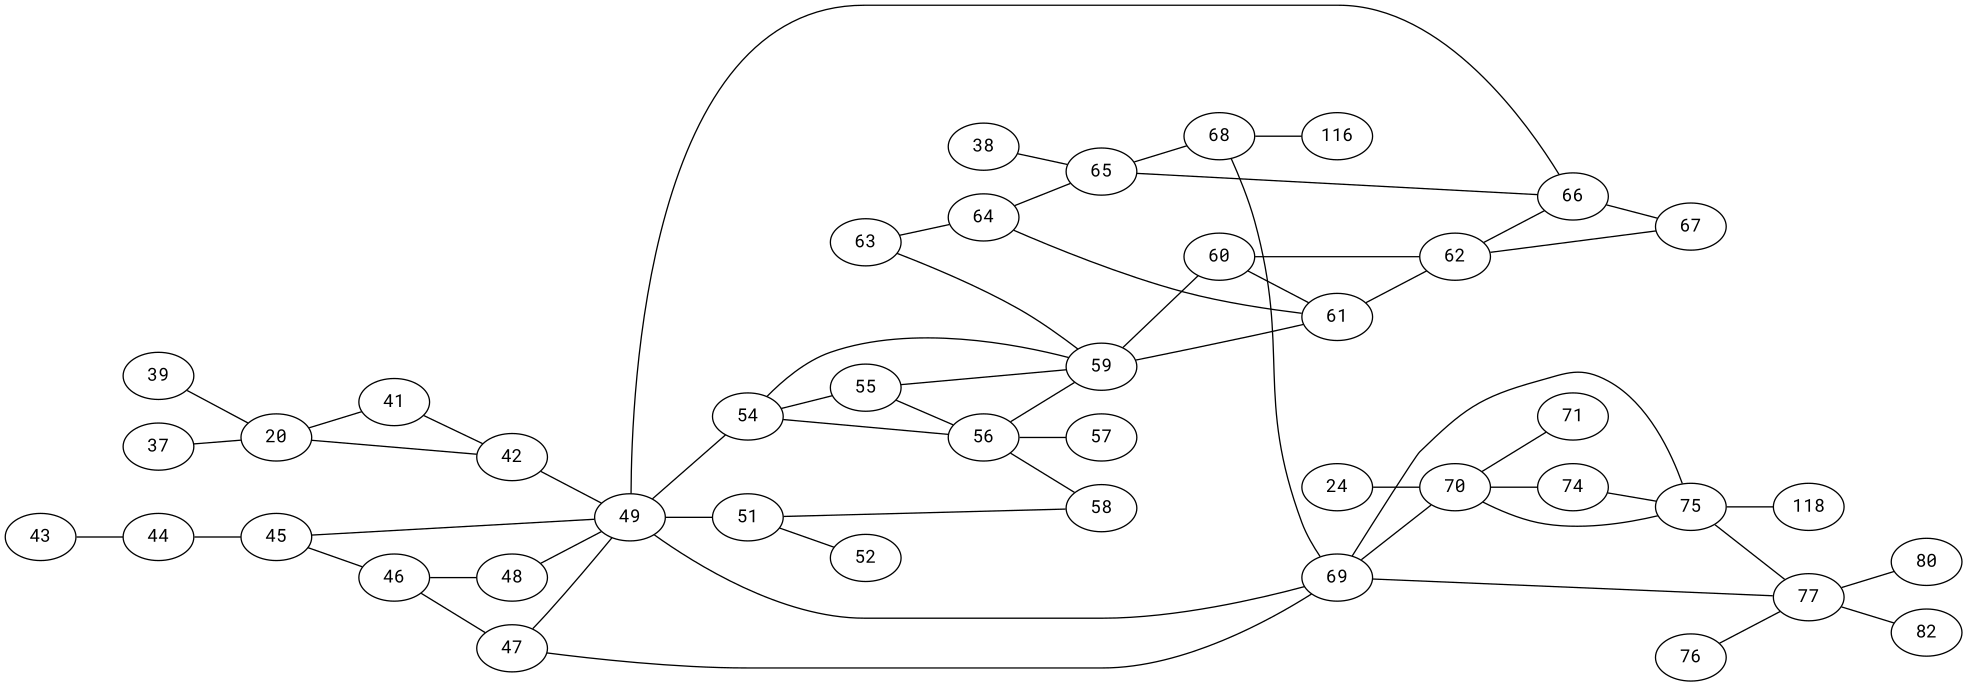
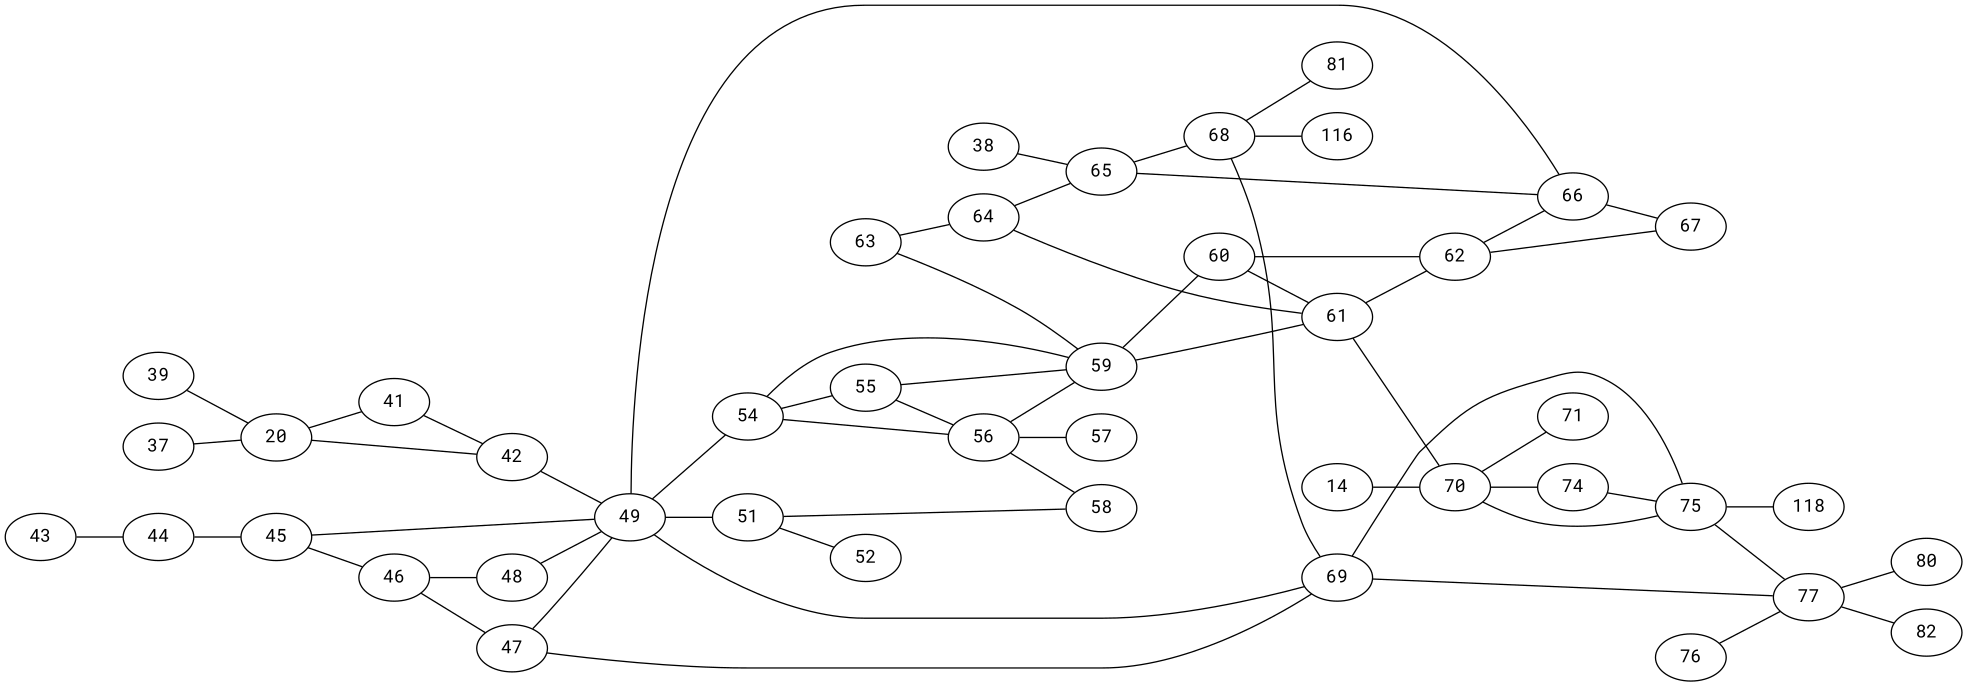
none -> (1337, 65)
(1337, 487) -> (1337, 487)
(1396, 532) -> (1396, 402)
